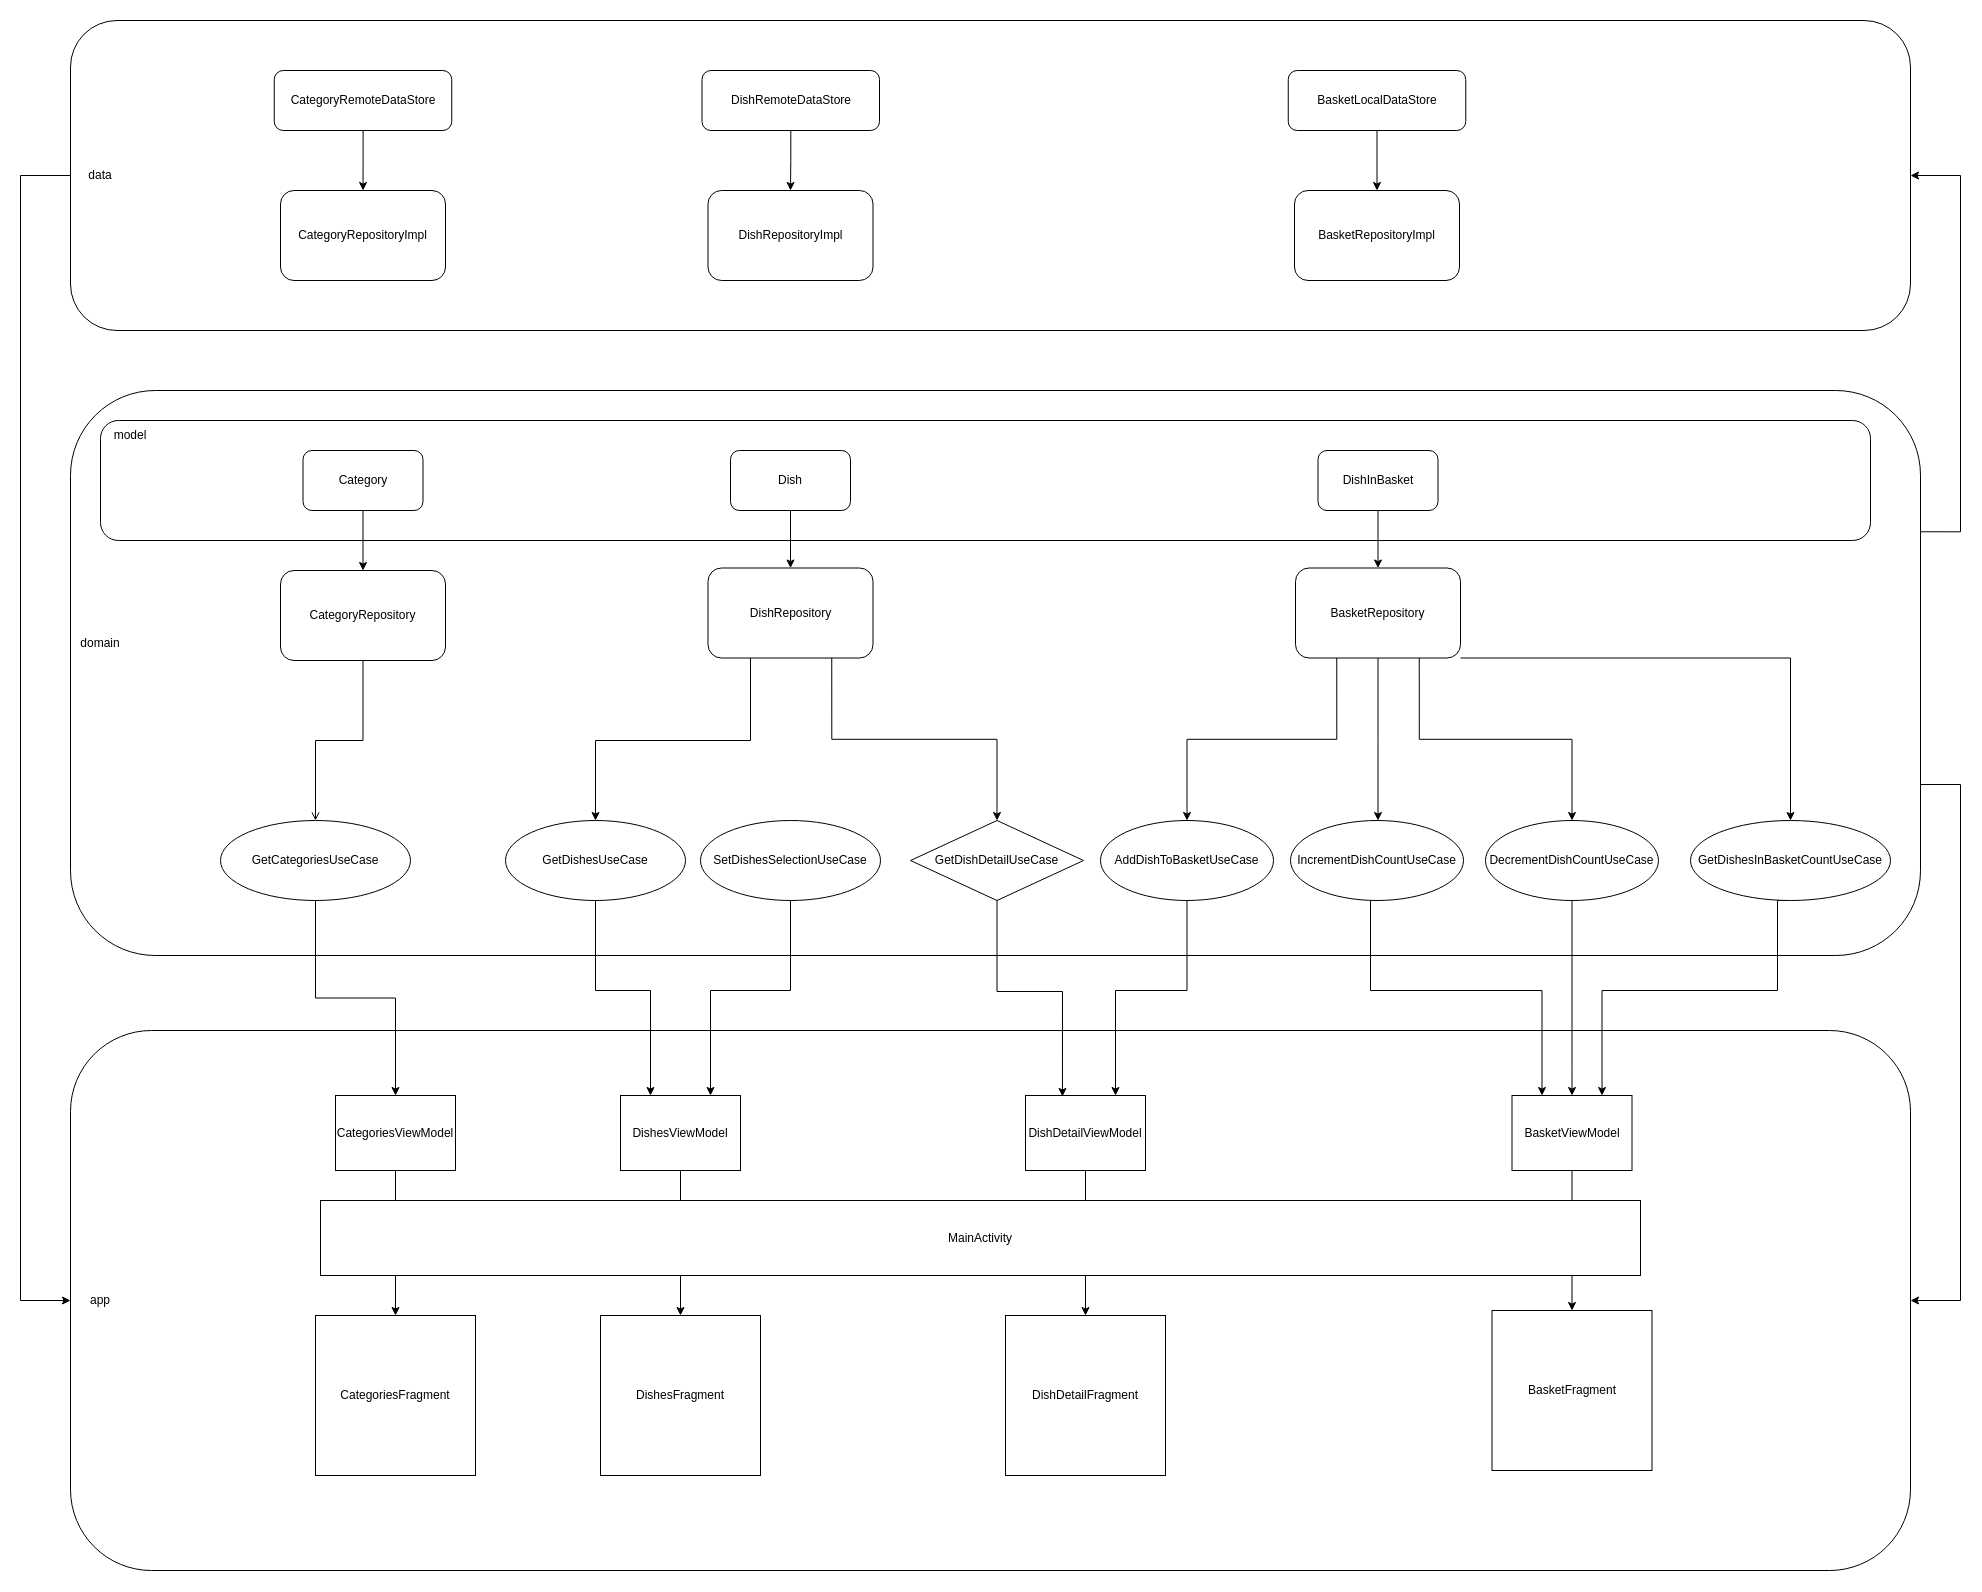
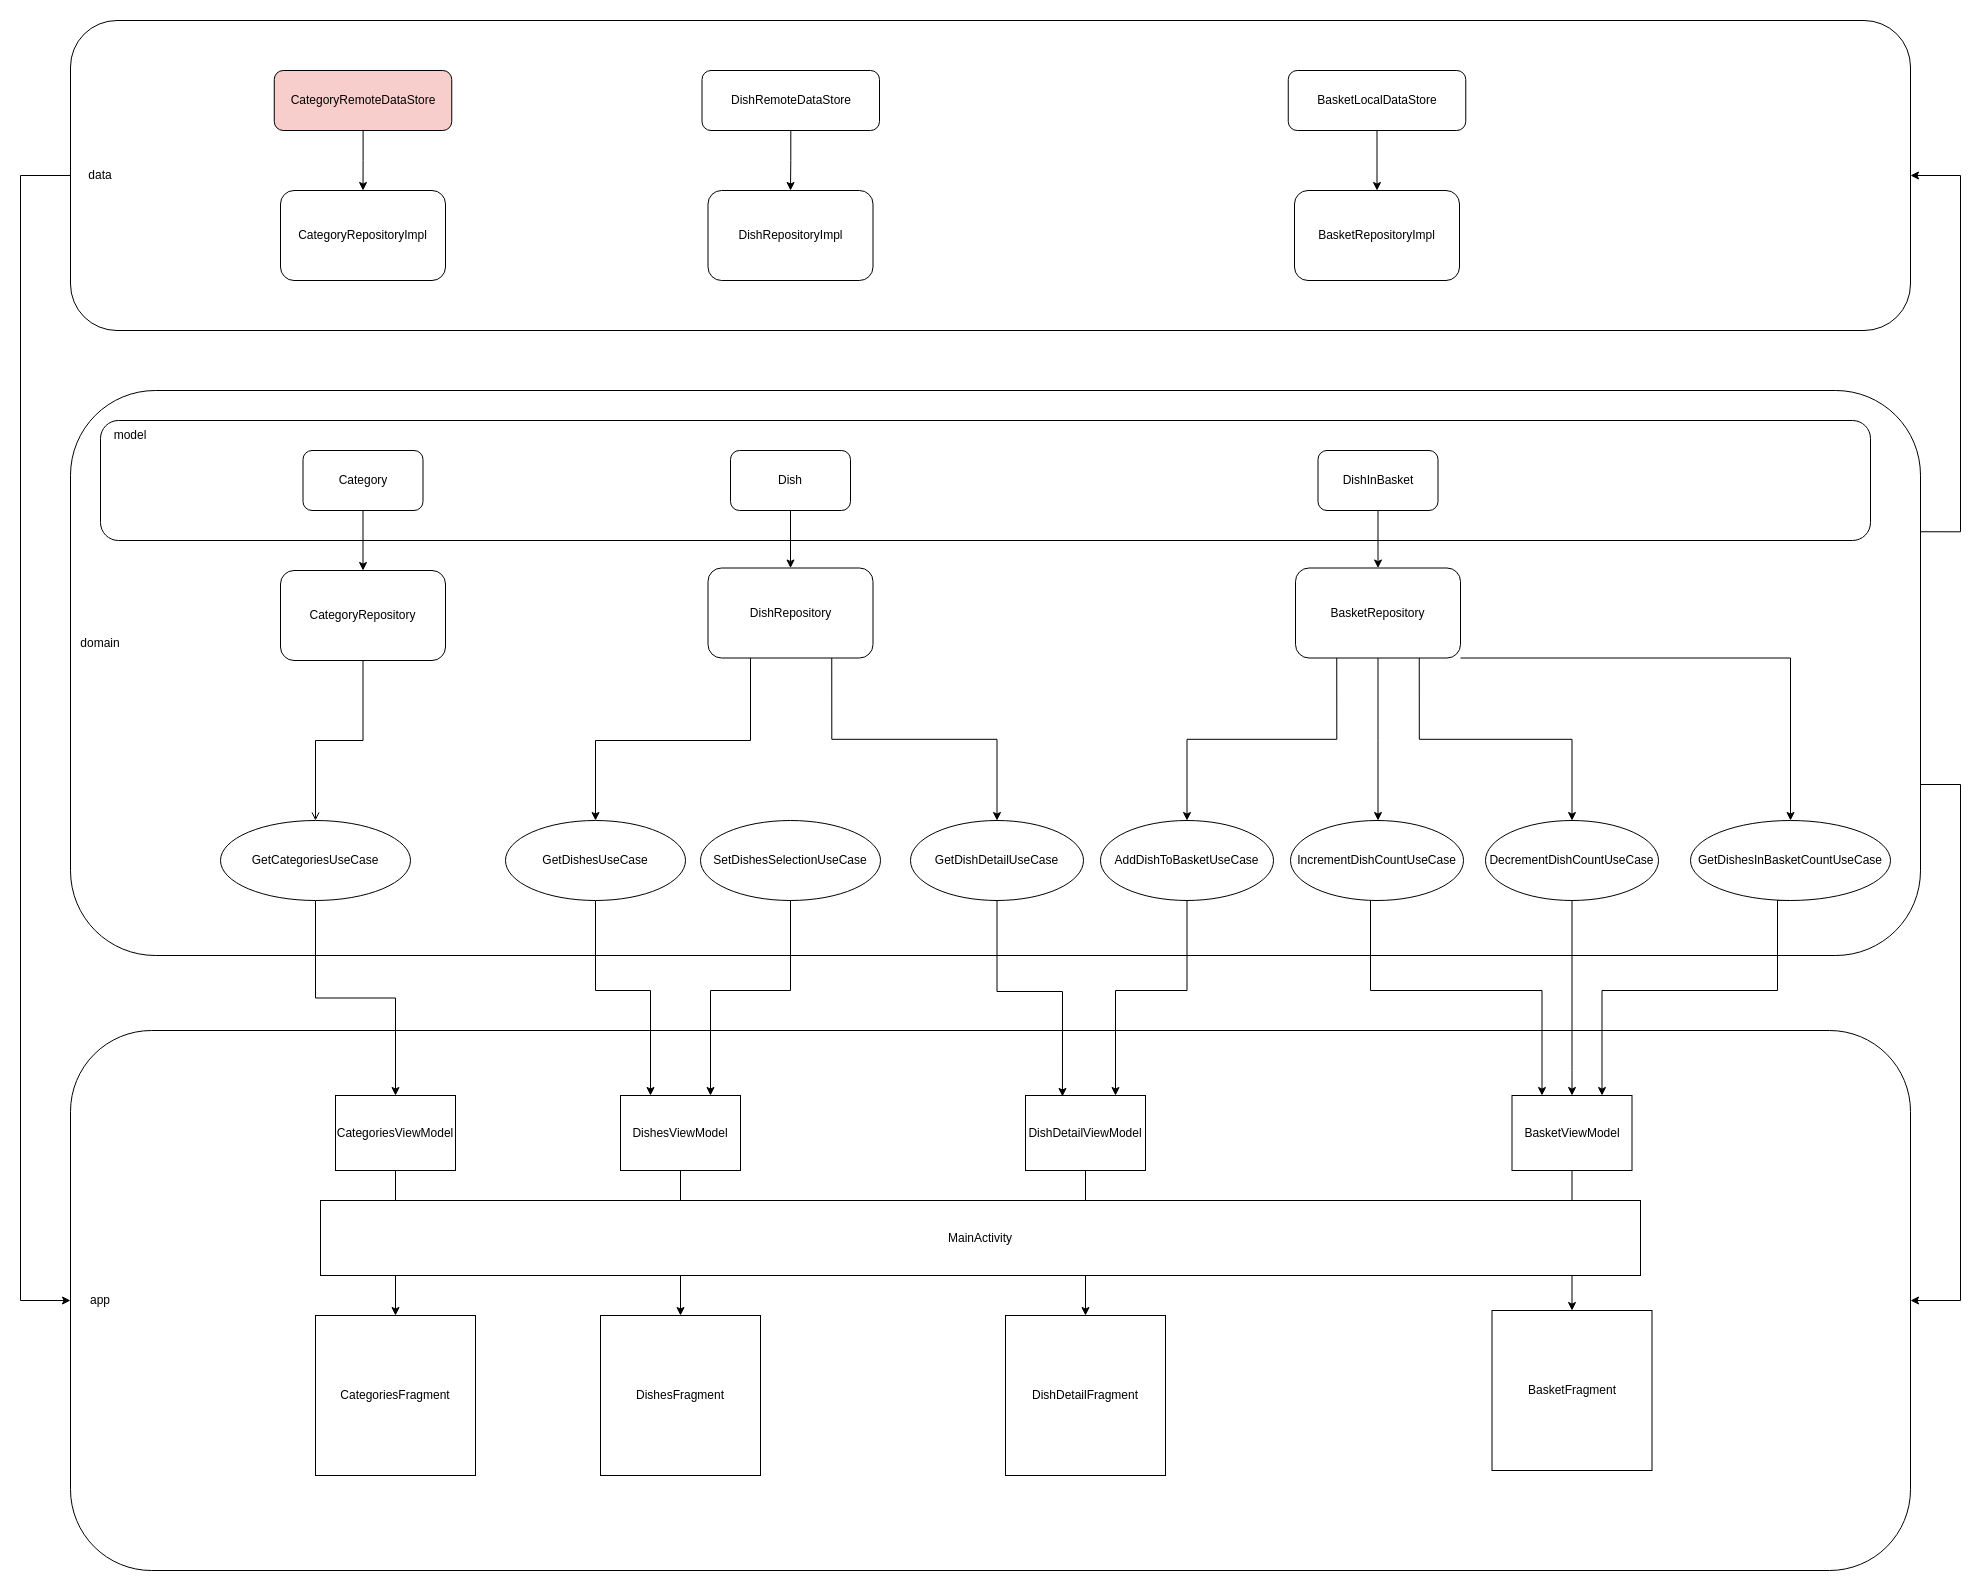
(363, 101) -> (363, 101)
(997, 861) -> (997, 861)
